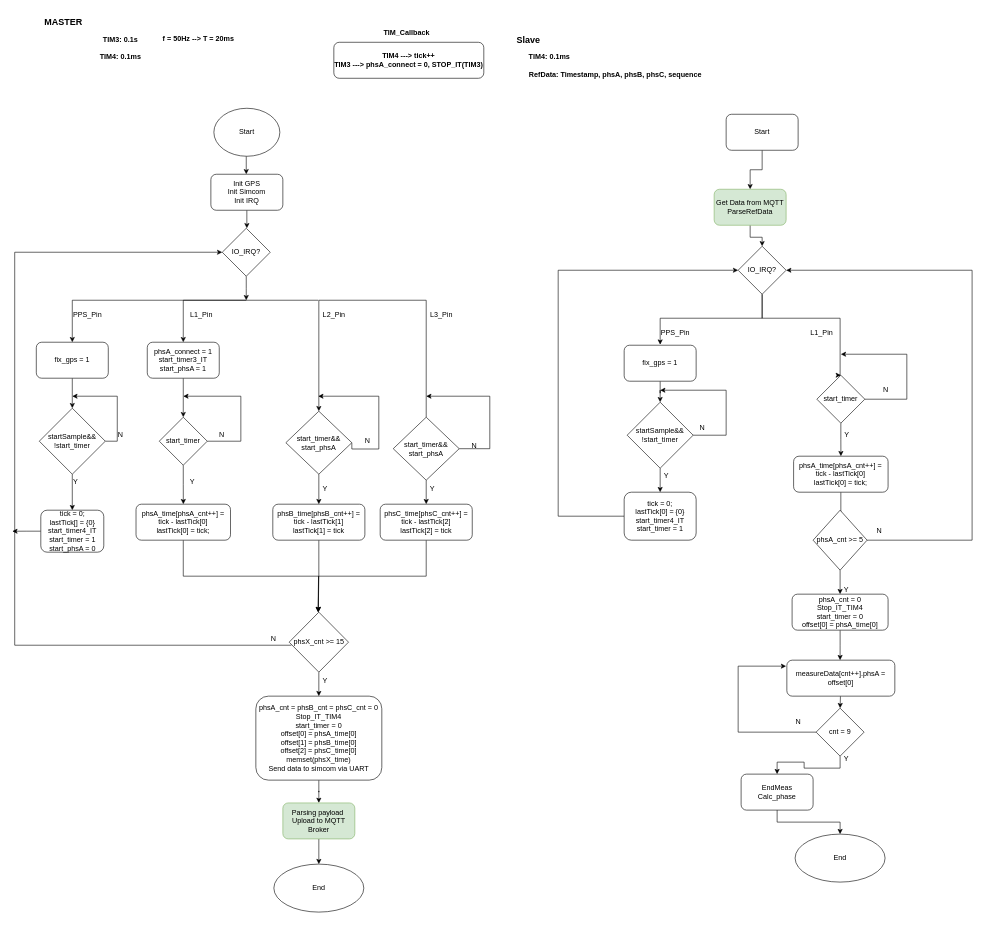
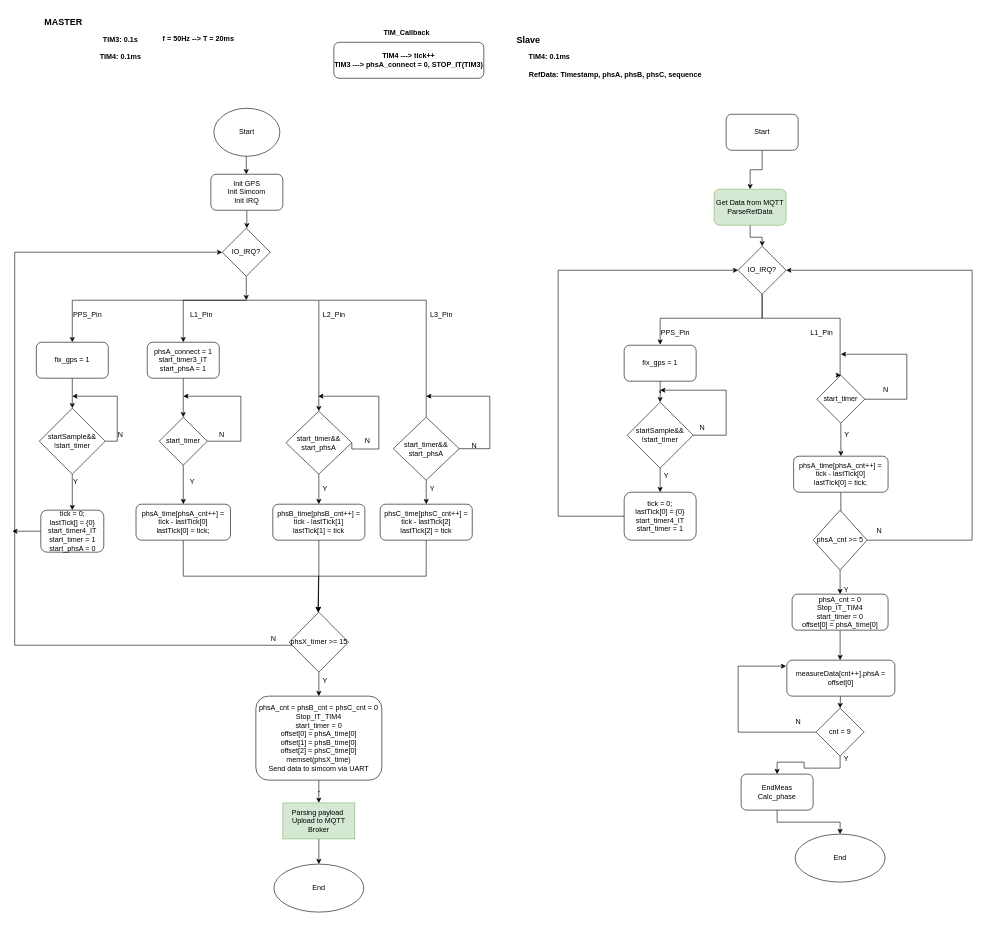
(319, 642) -> (319, 642)
(319, 821) -> (319, 821)
